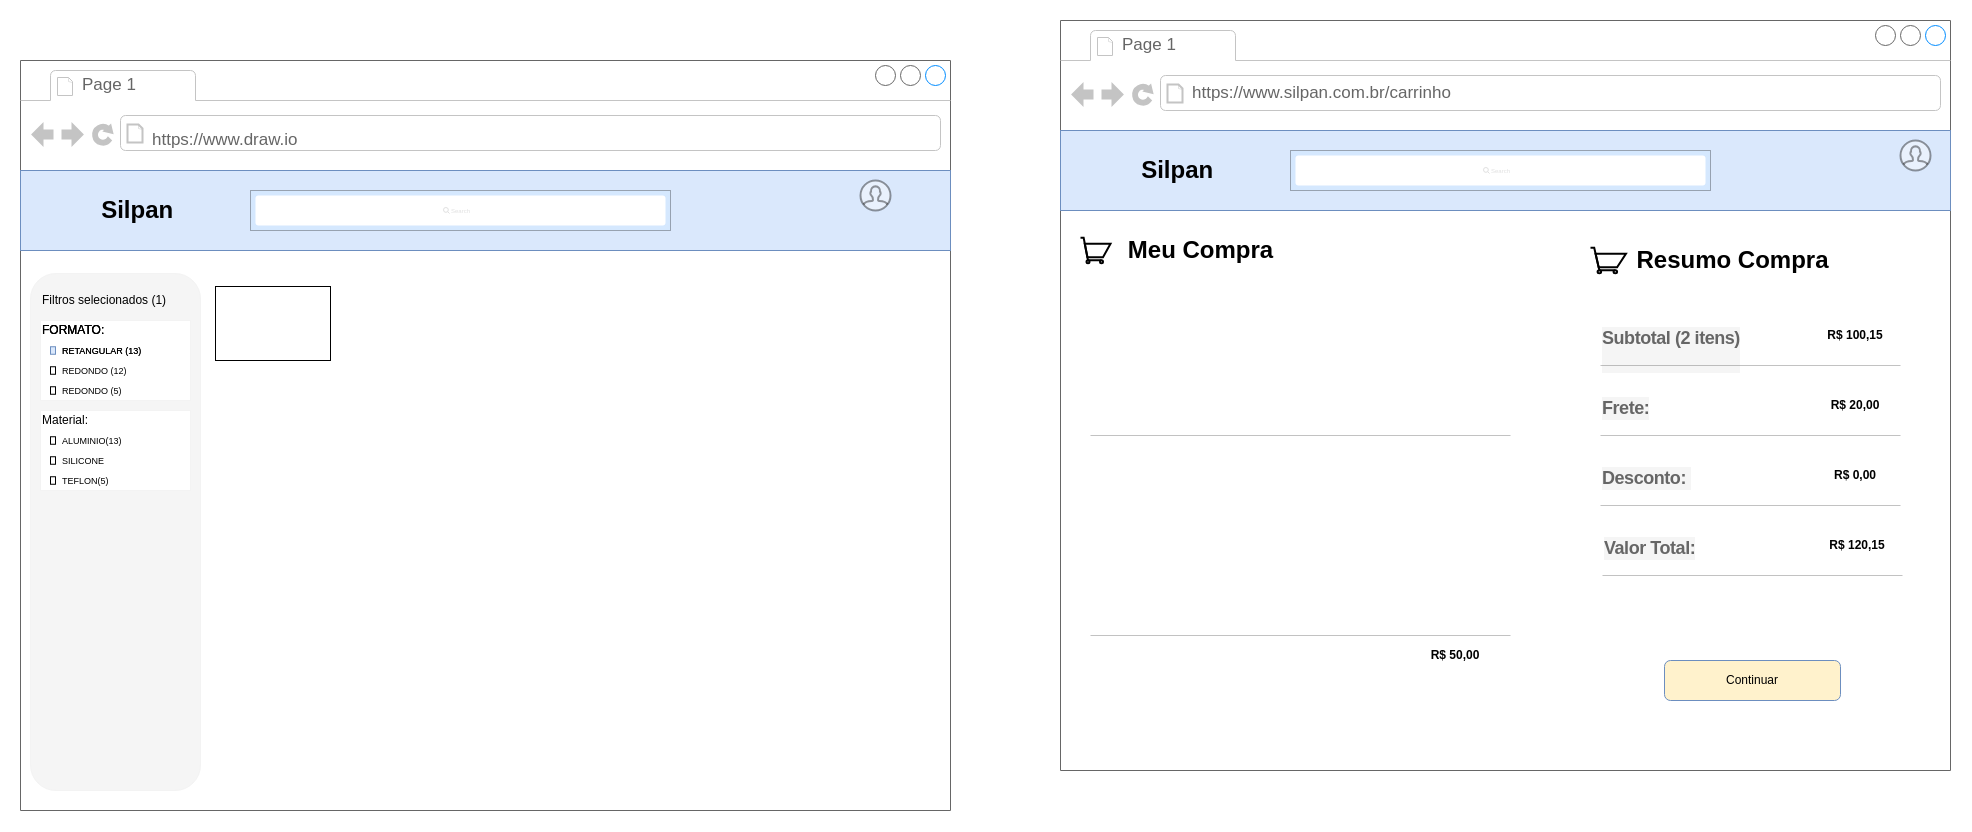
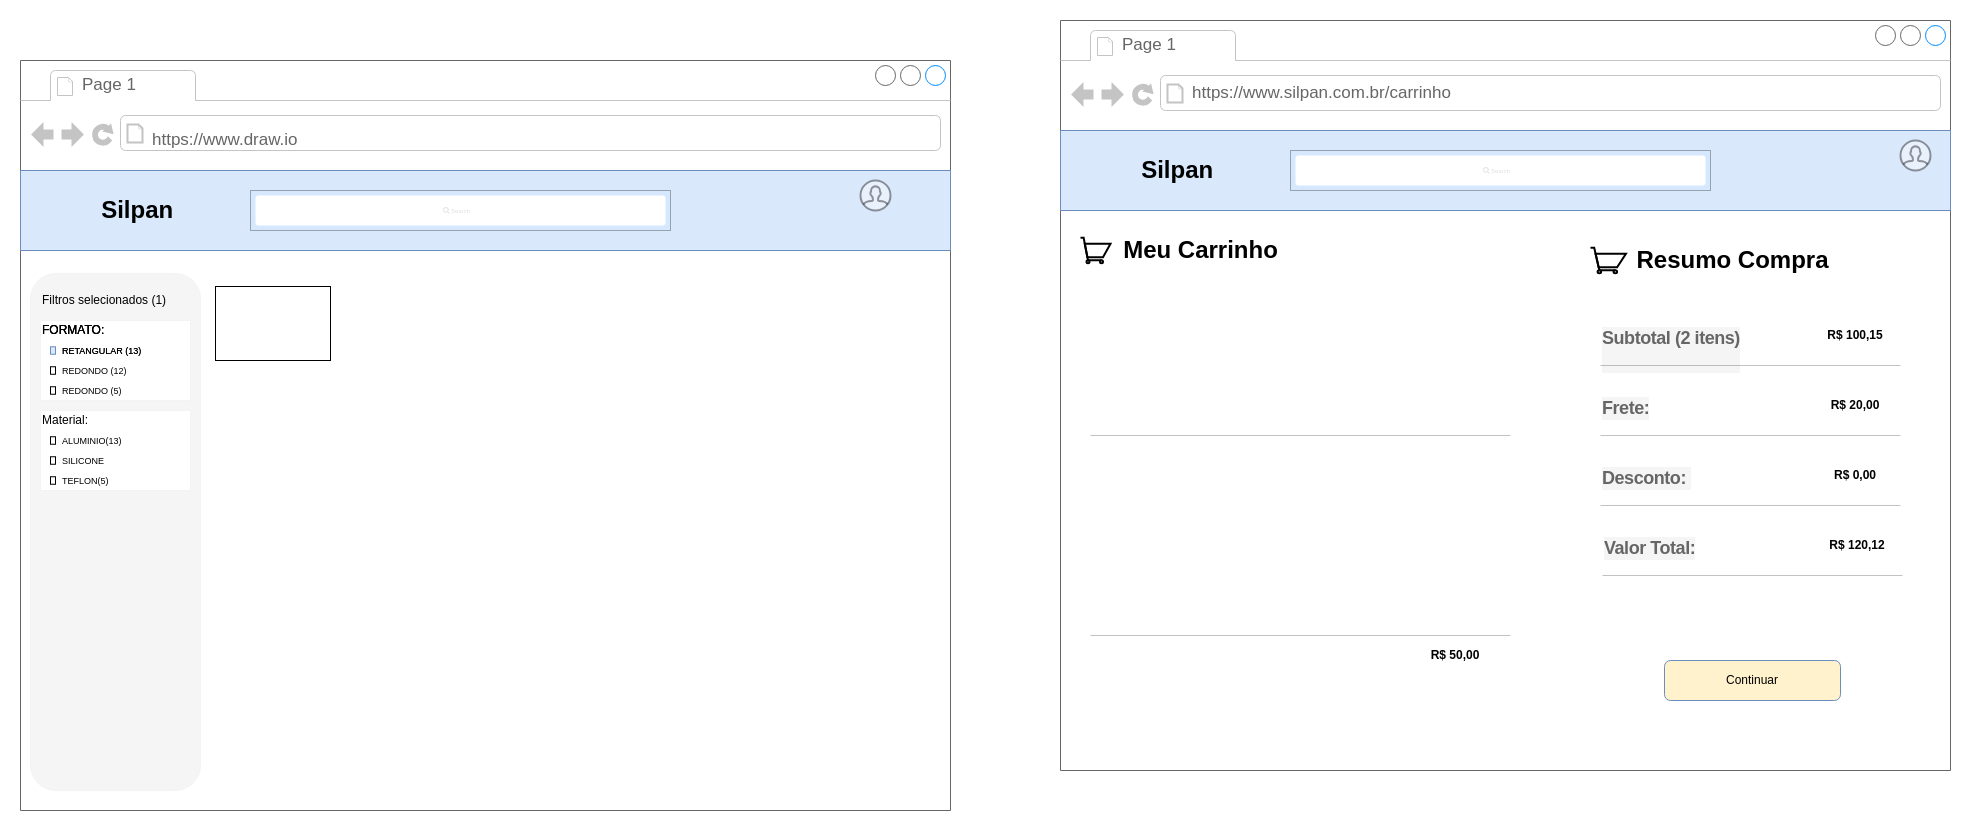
(1201, 251) -> (1201, 251)
(1858, 546) -> (1858, 546)
